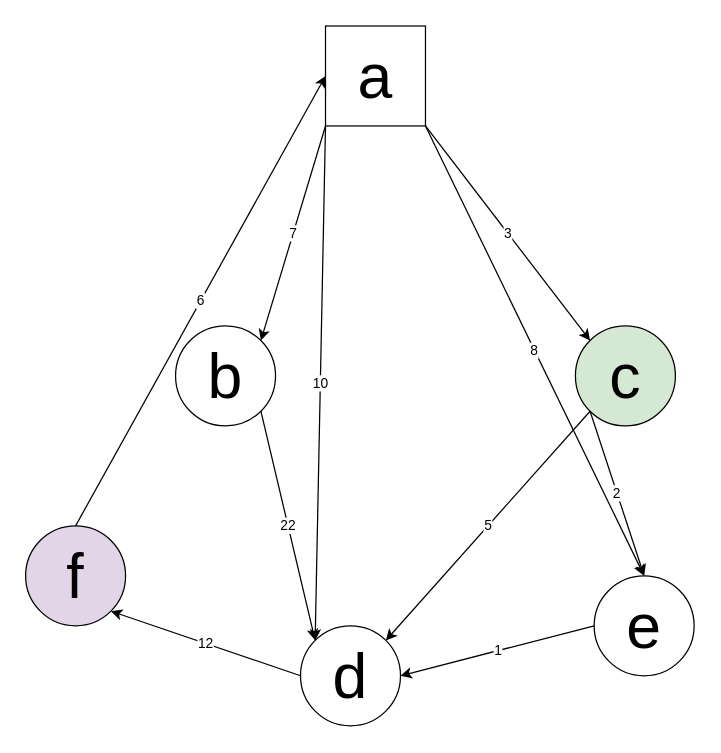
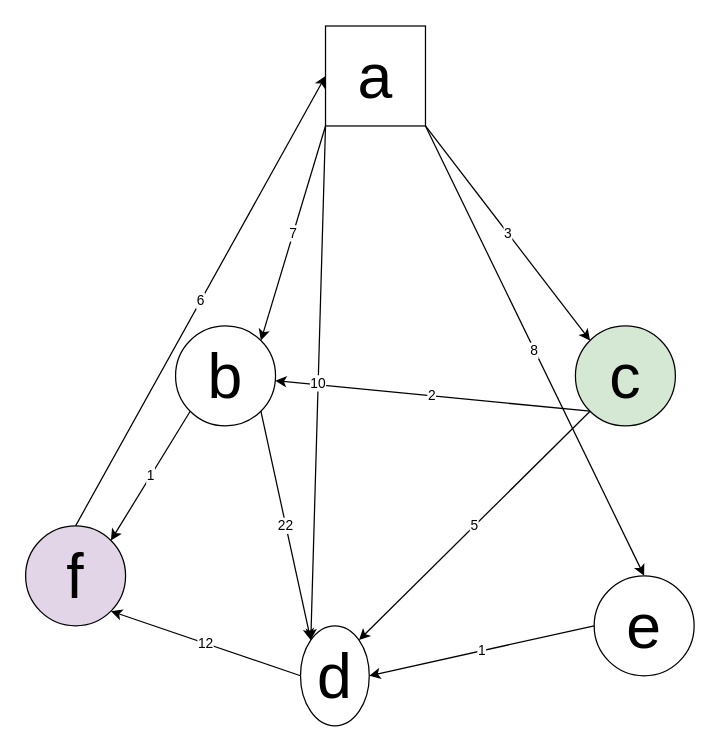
none -> (152, 473)
(616, 488) -> (435, 396)
(351, 676) -> (335, 676)
